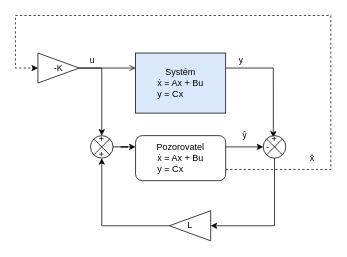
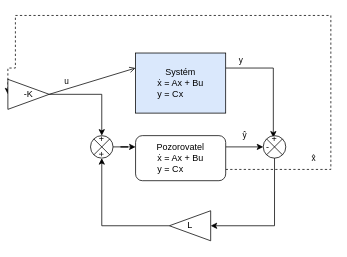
(59, 68) -> (29, 94)
